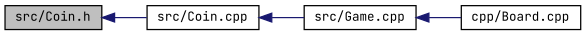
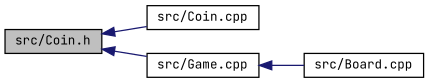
(288, 18) -> (131, 54)
(521, 18) -> (364, 65)
